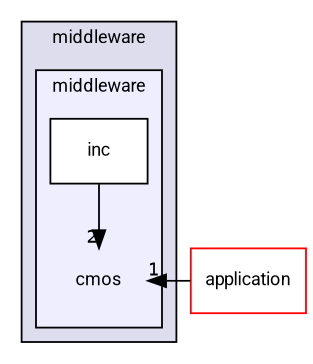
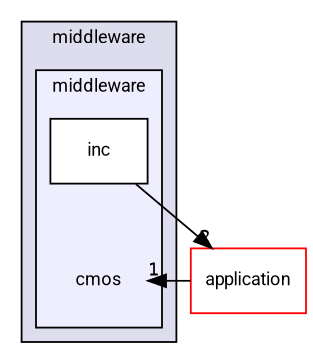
(99, 207) -> (167, 210)
